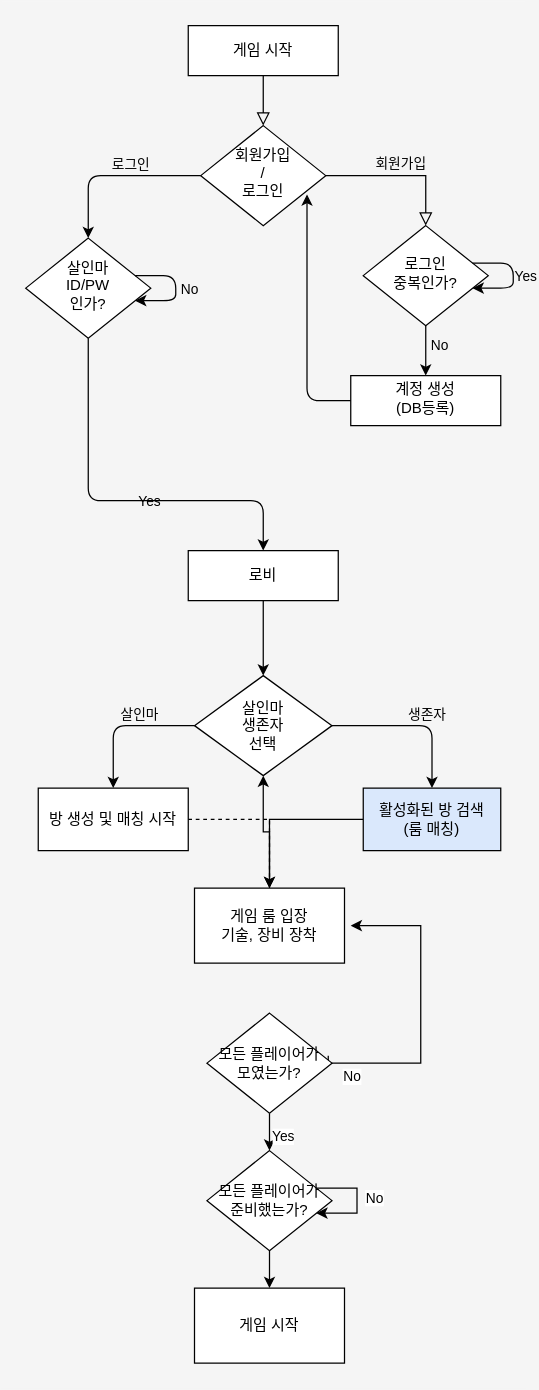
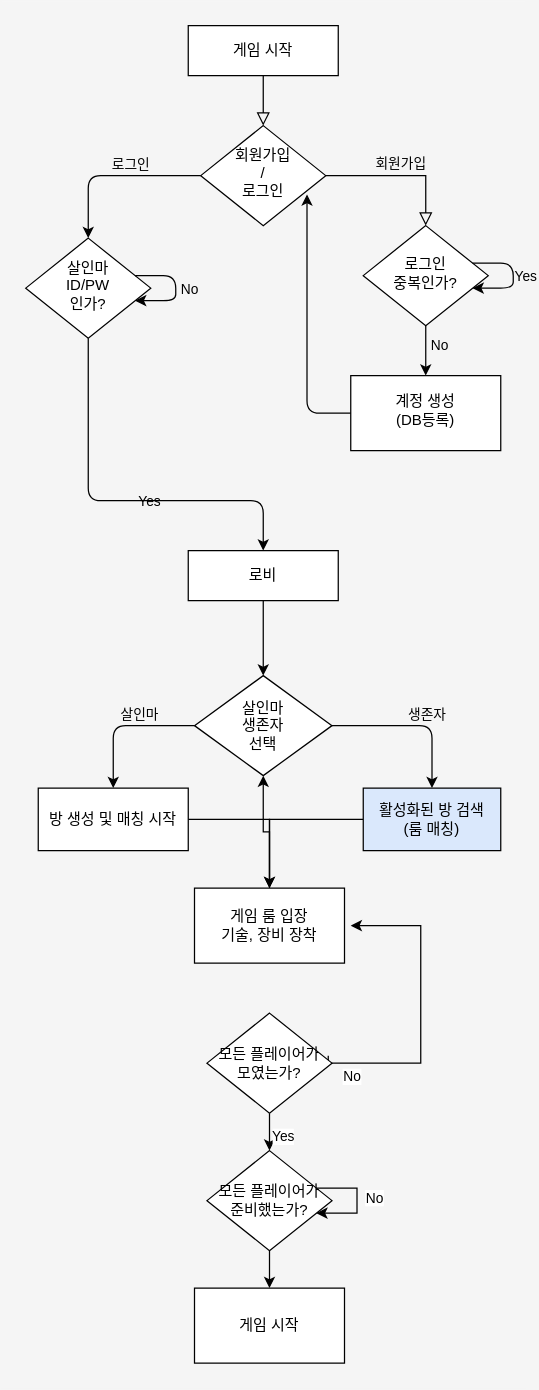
(426, 401) -> (426, 413)
(228, 819) -> (228, 819)
